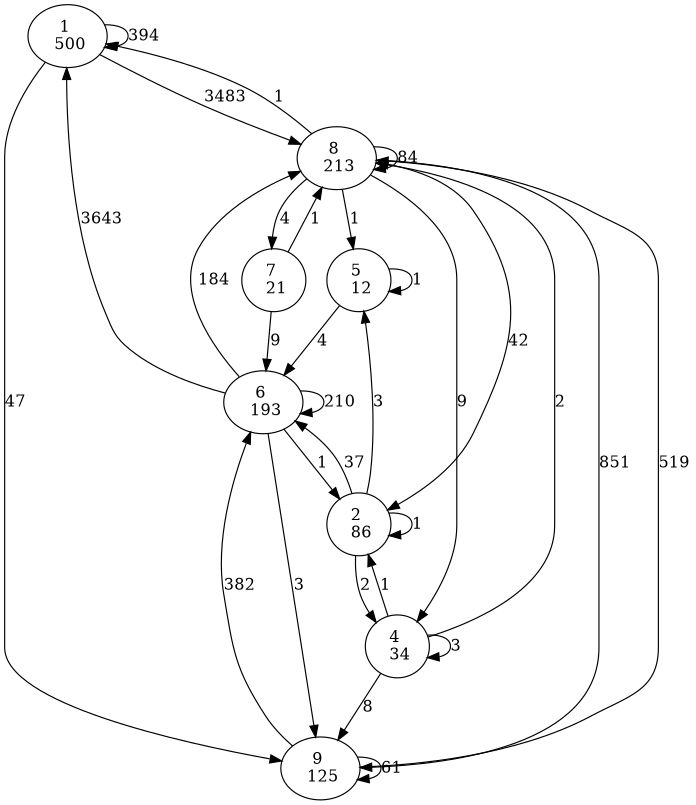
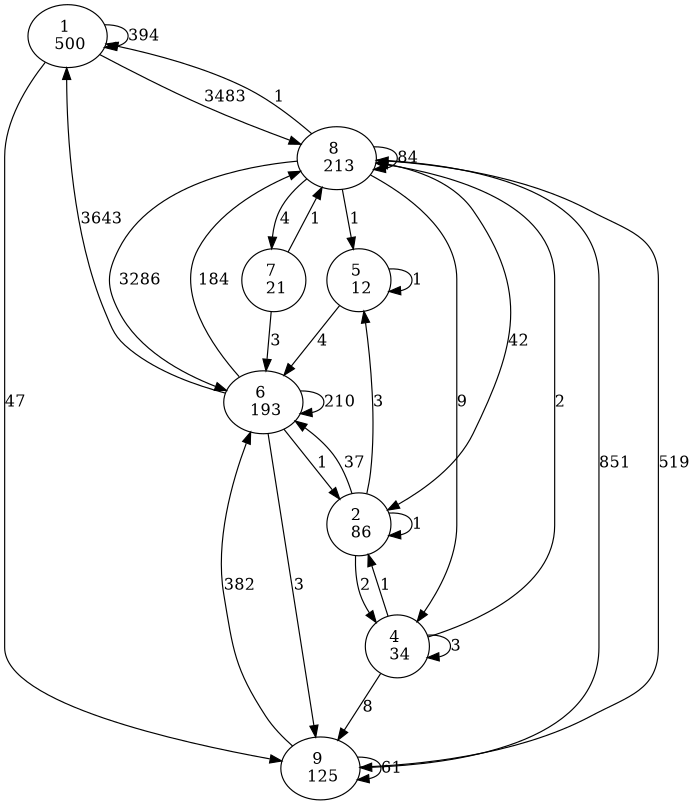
none -> (123, 242)
(276, 341) -> (276, 341)
